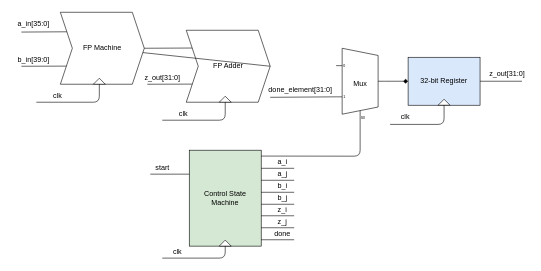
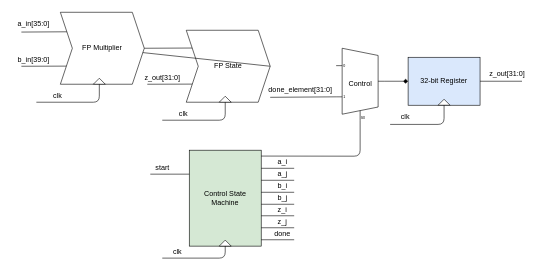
(102, 48) -> (102, 48)
(228, 66) -> (228, 66)
(344, 66) -> (344, 66)
